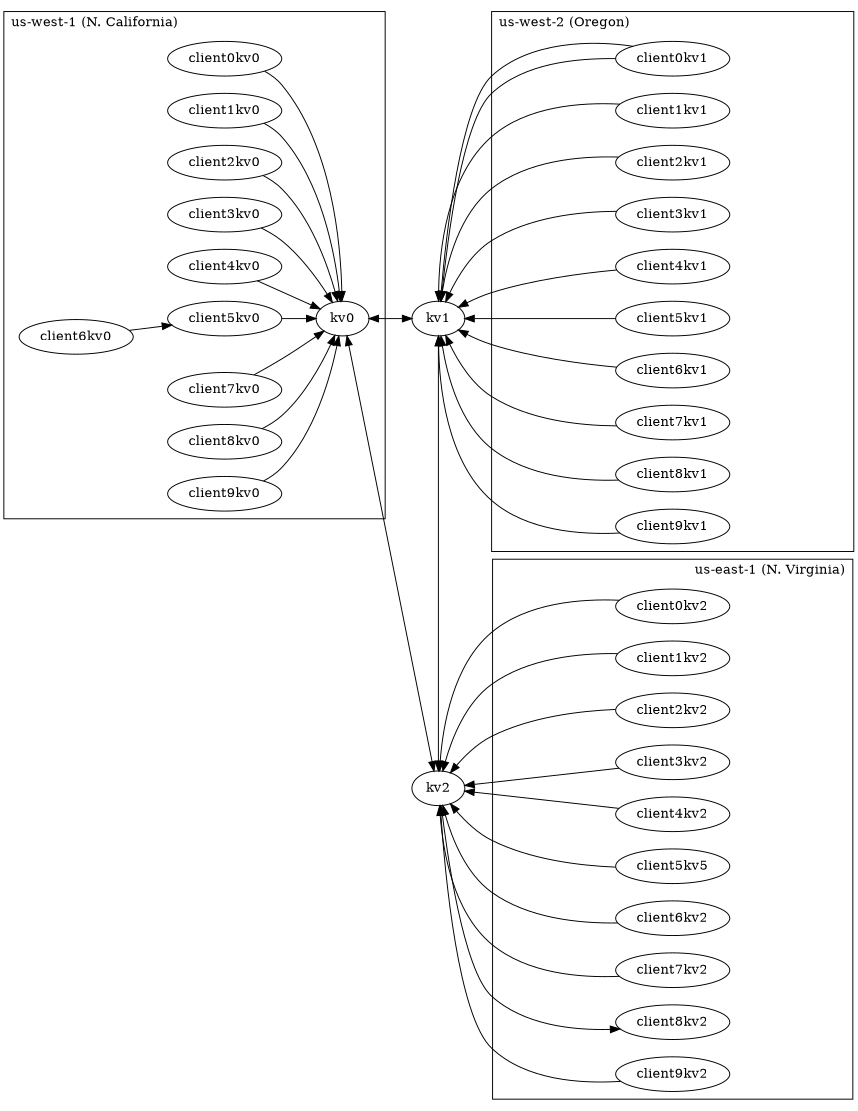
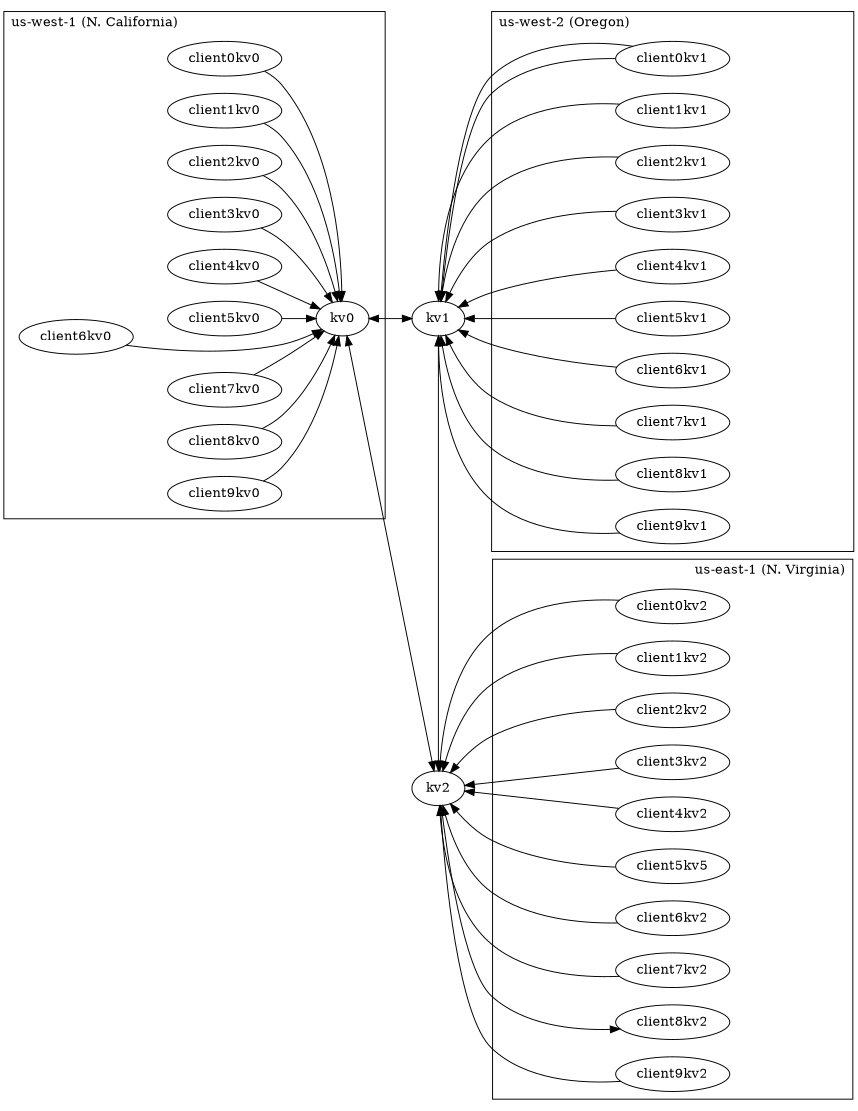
(146, 328) -> (221, 351)
